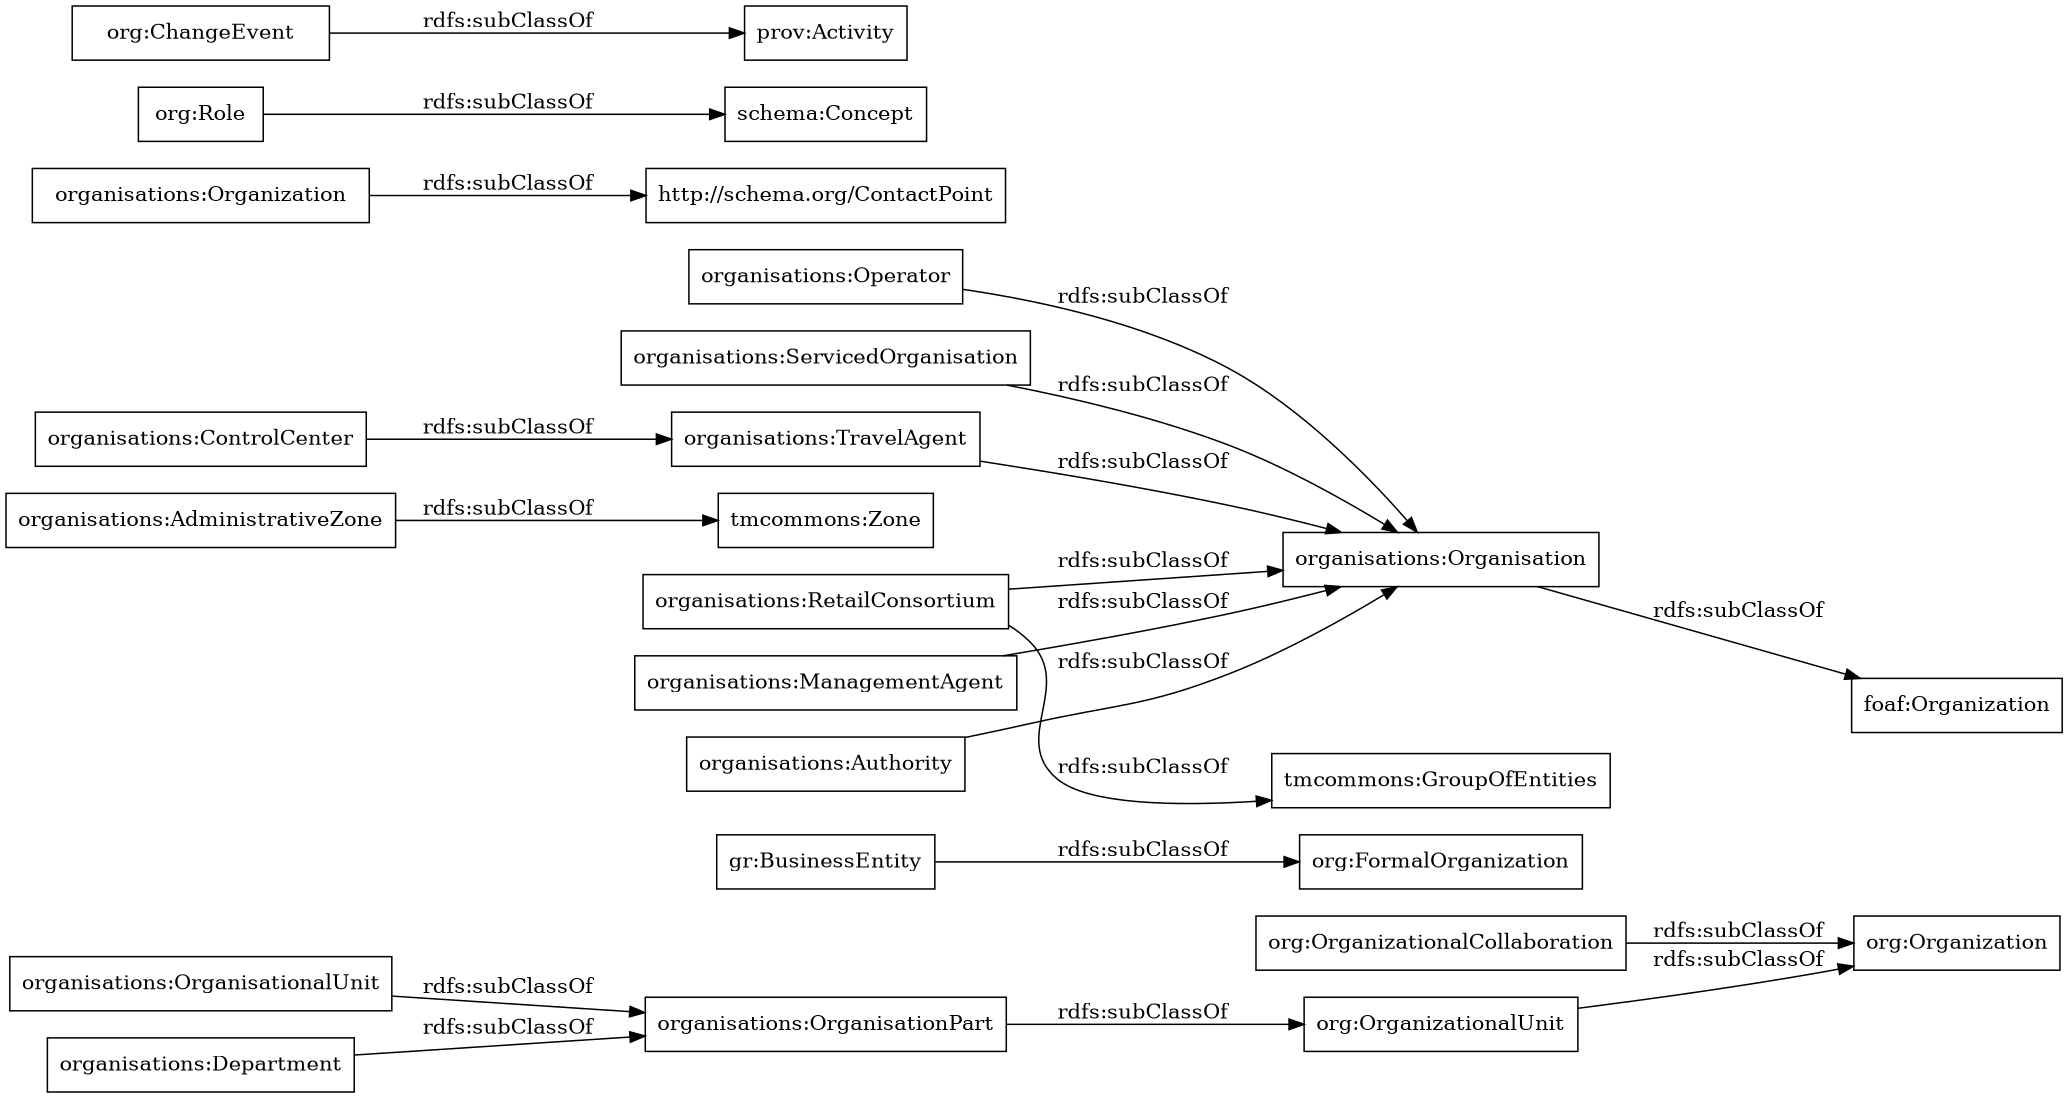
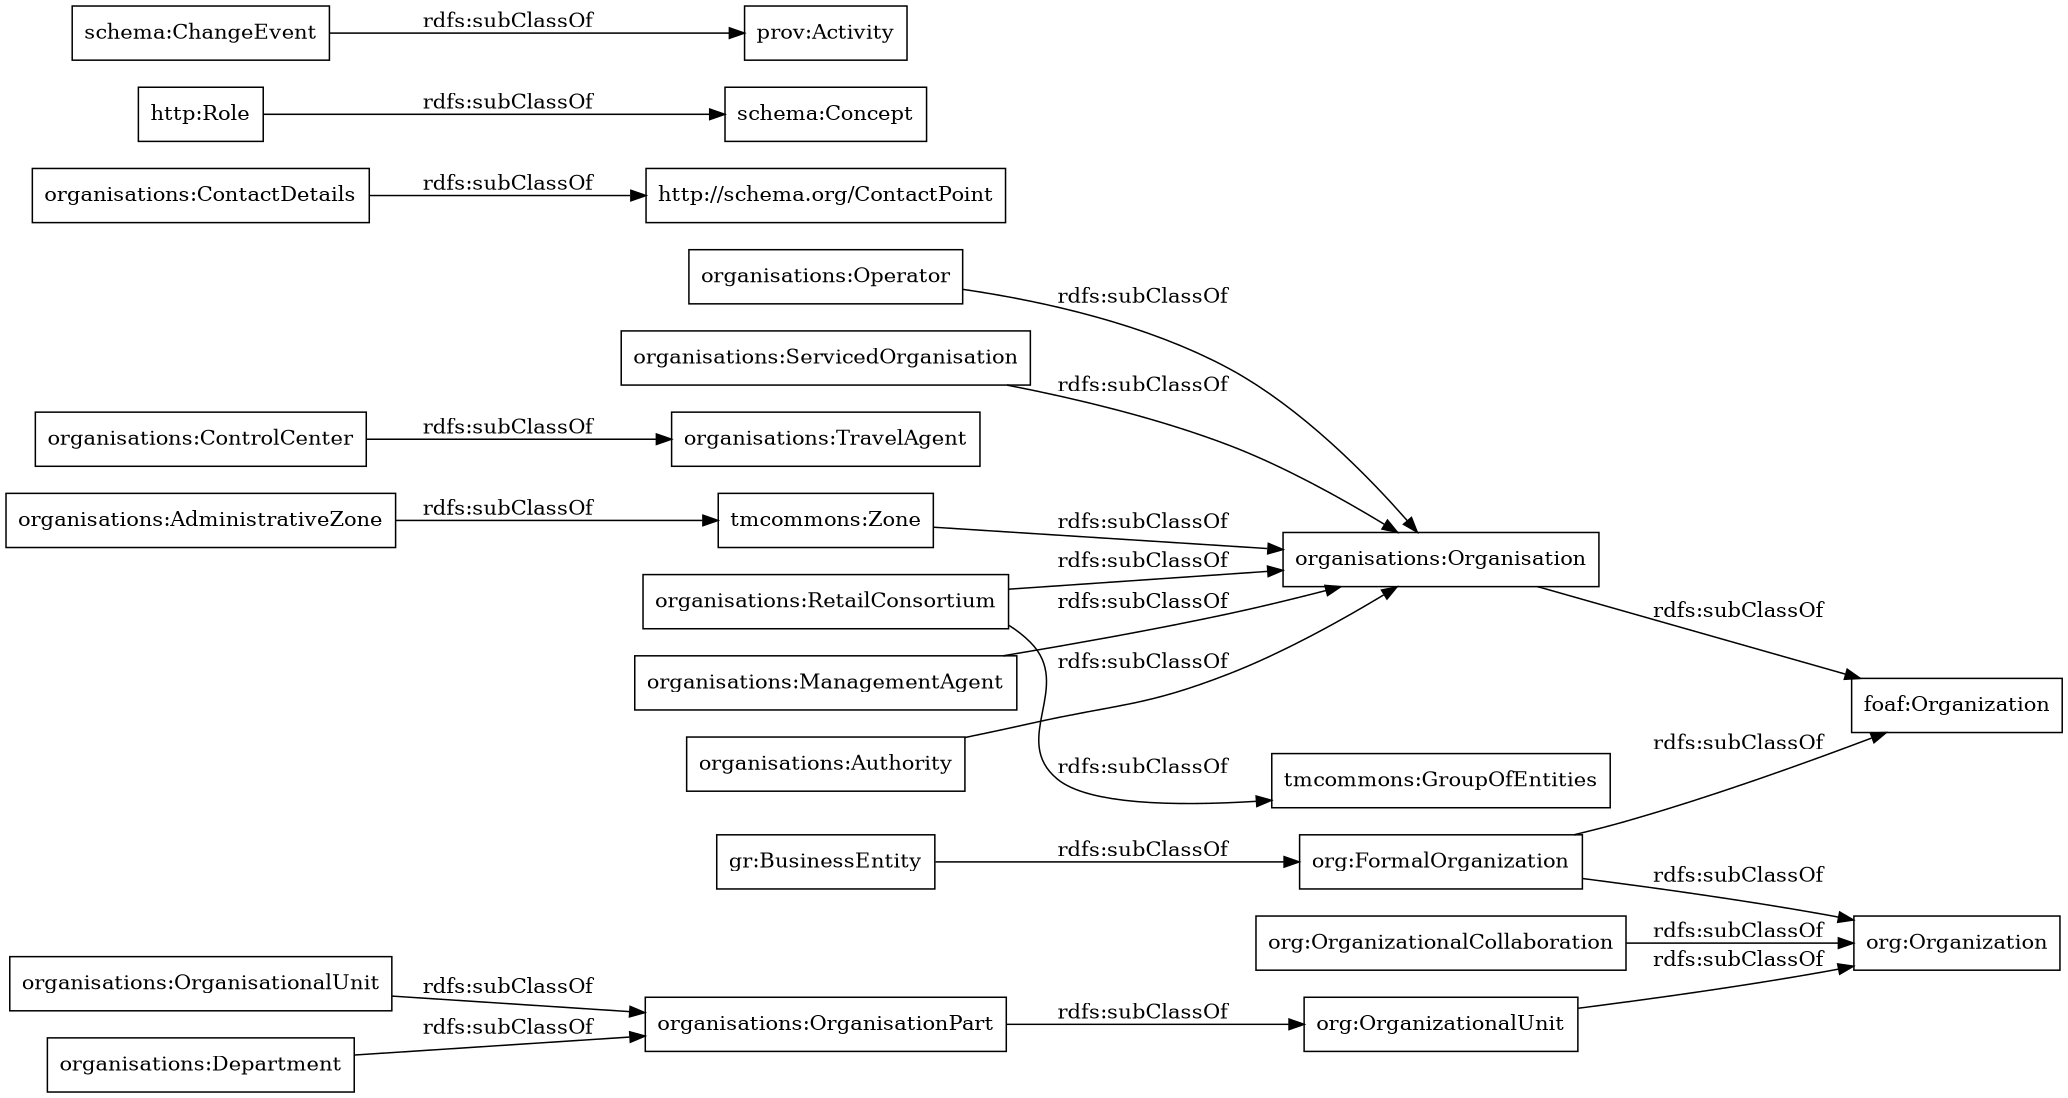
(201, 33) -> (201, 33)
(201, 114) -> (201, 114)
(201, 196) -> (201, 196)
(1154, 491) -> (1101, 538)
none -> (1724, 791)
none -> (1711, 896)
